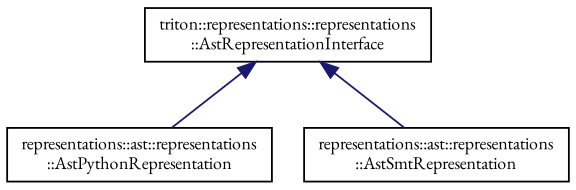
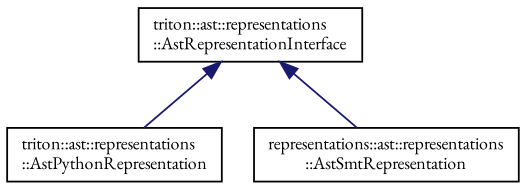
(288, 35) -> (250, 35)
(140, 155) -> (114, 155)
